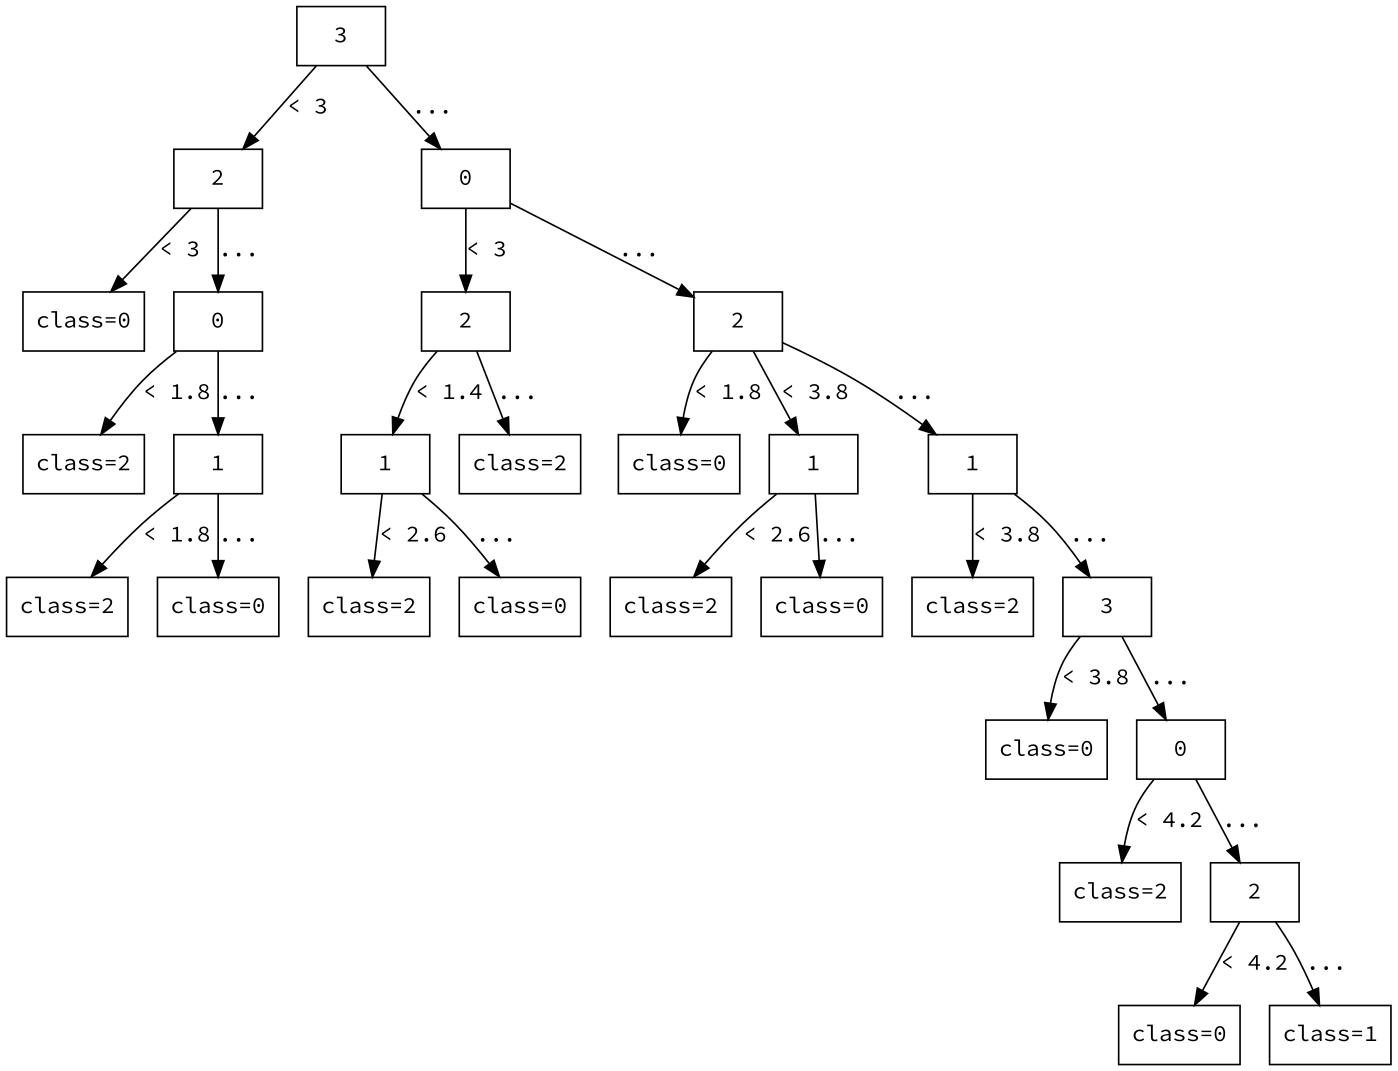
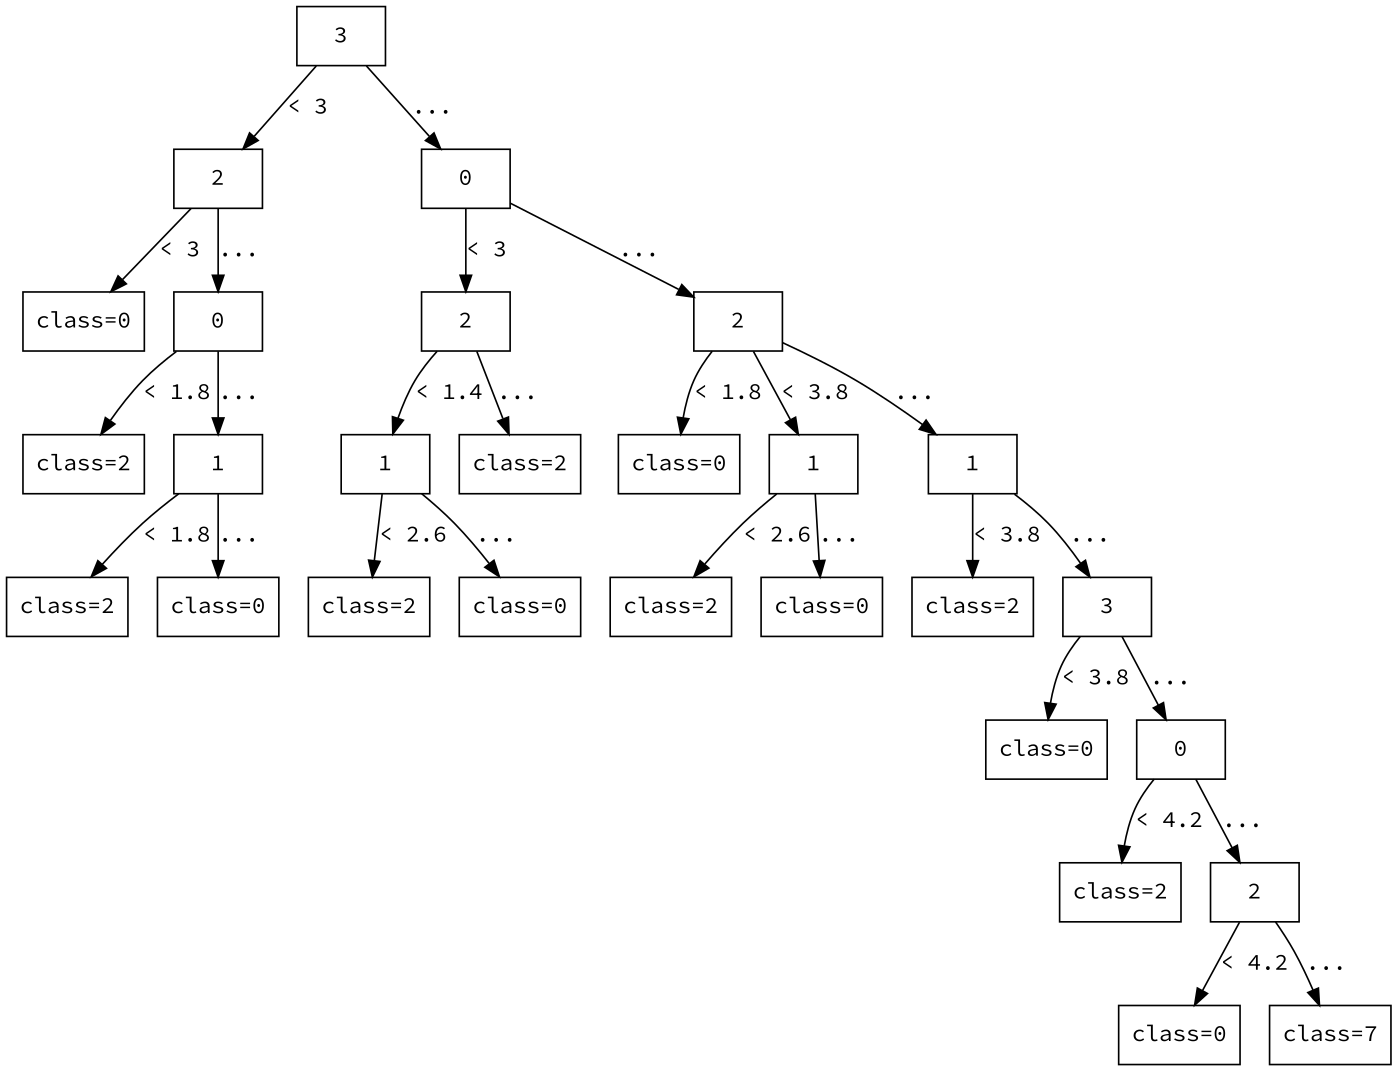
(1330, 1035) -> (1330, 1035)
